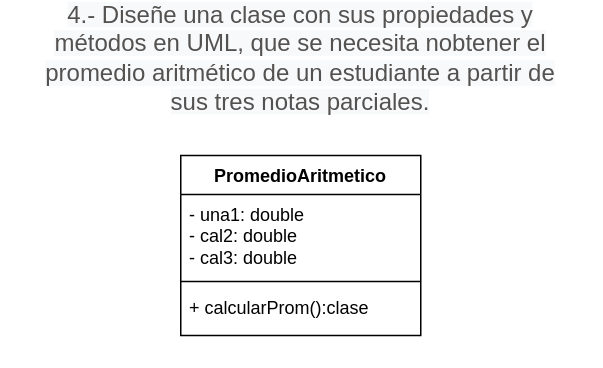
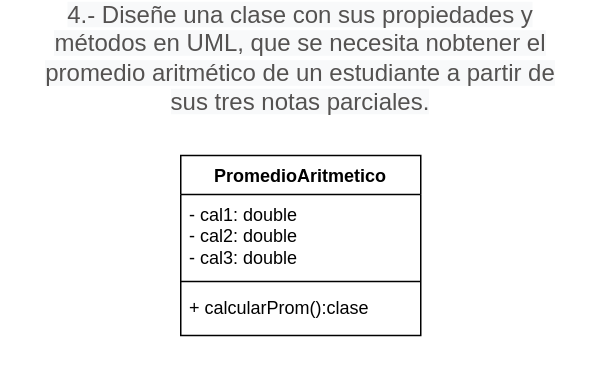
(251, 237) -> (249, 237)
